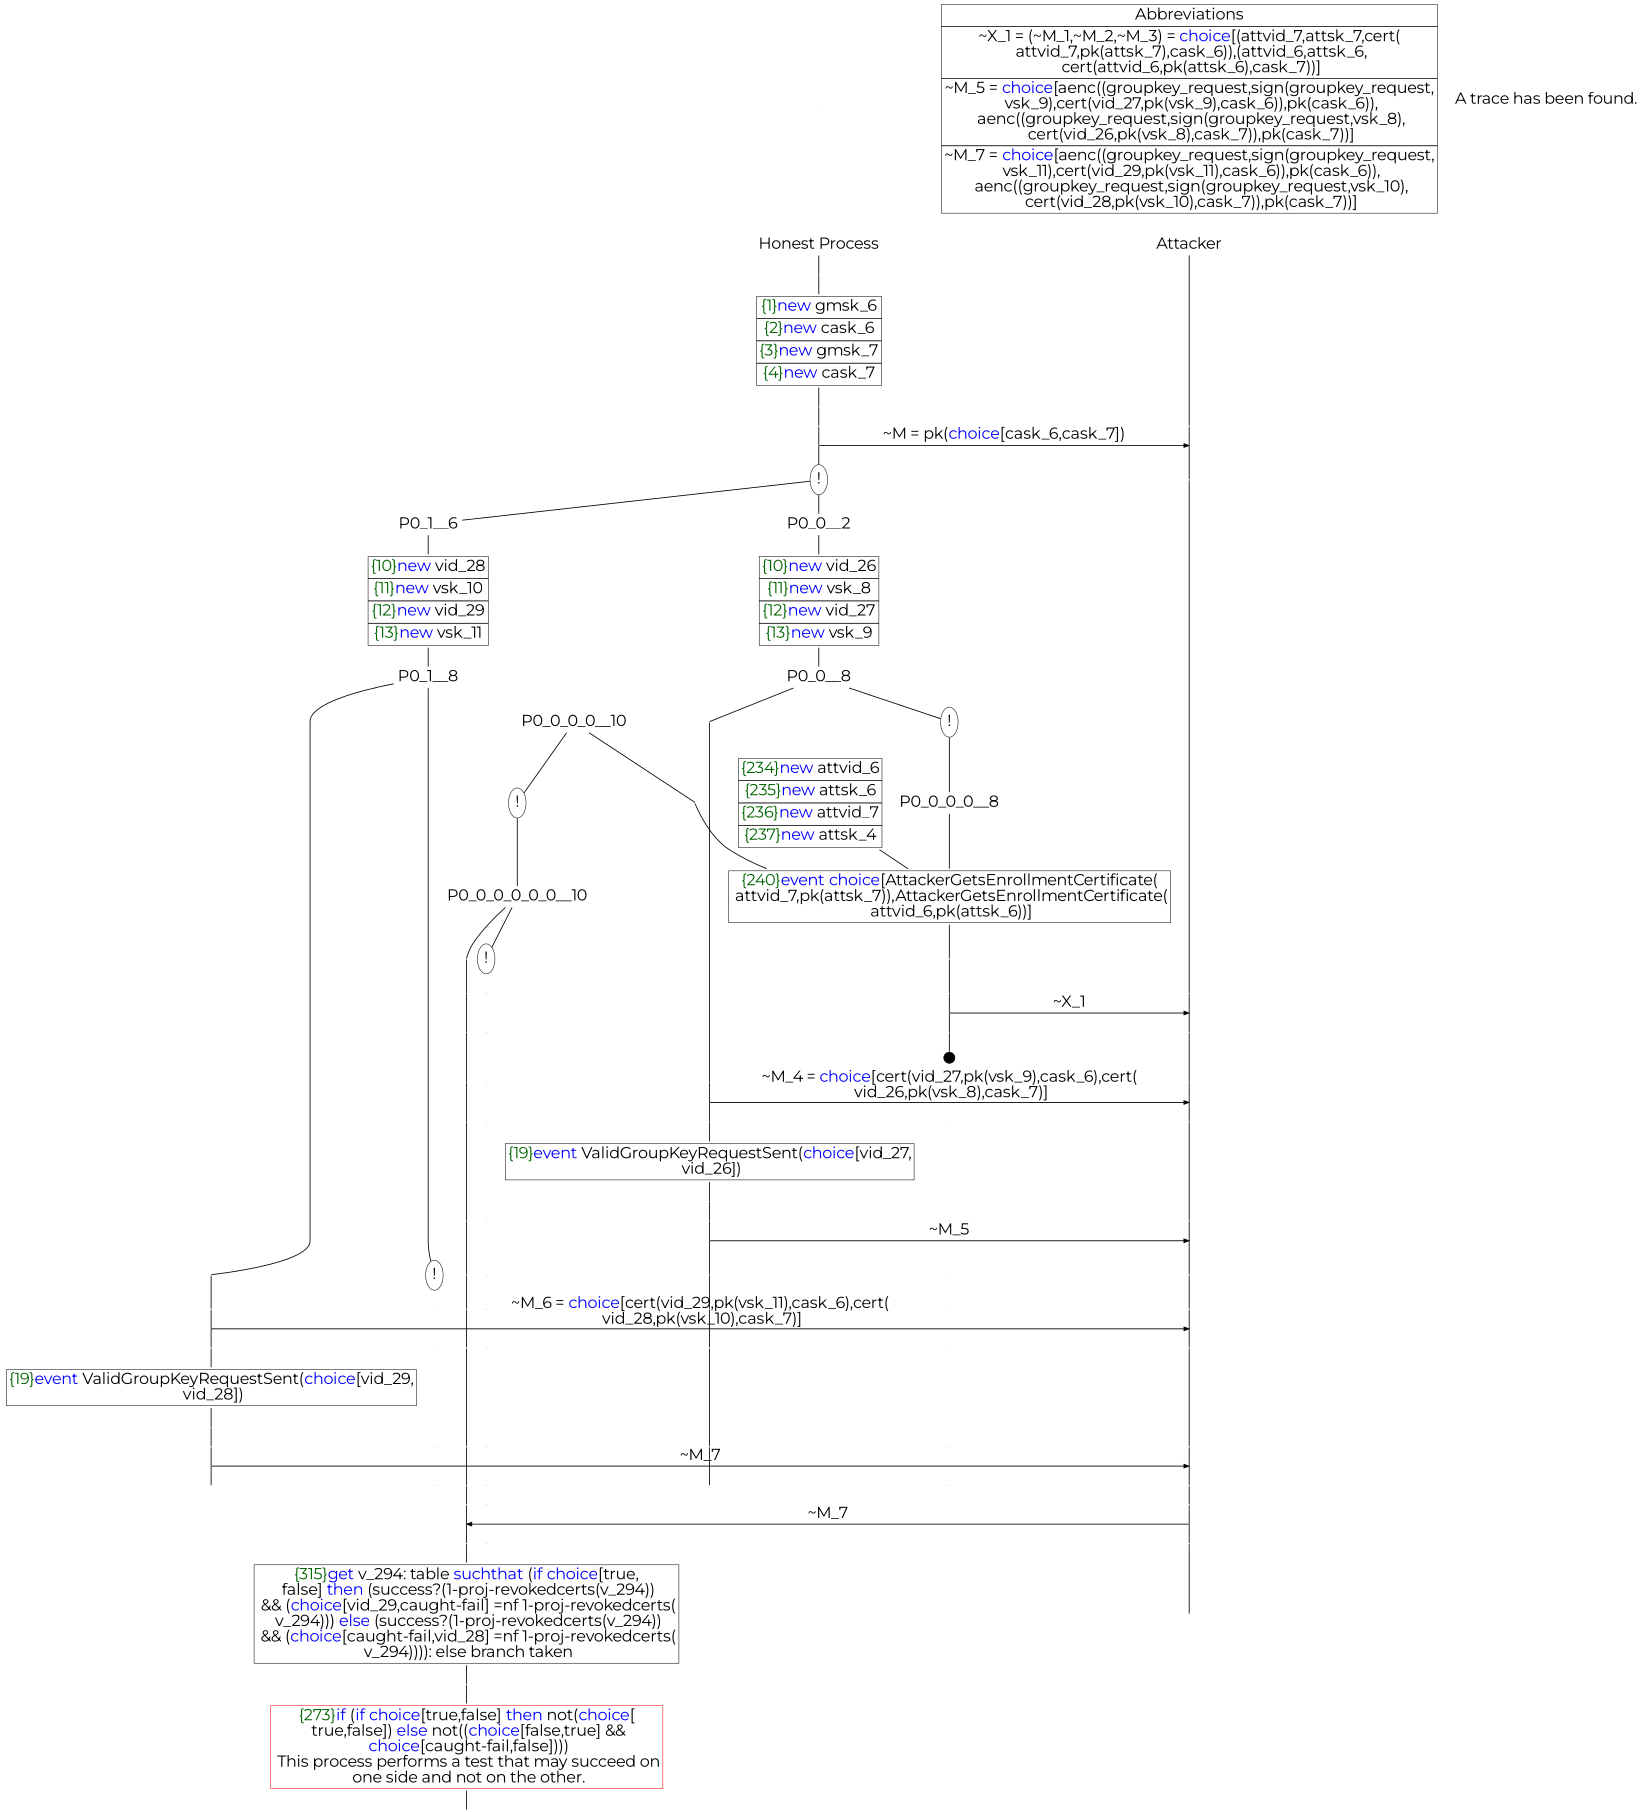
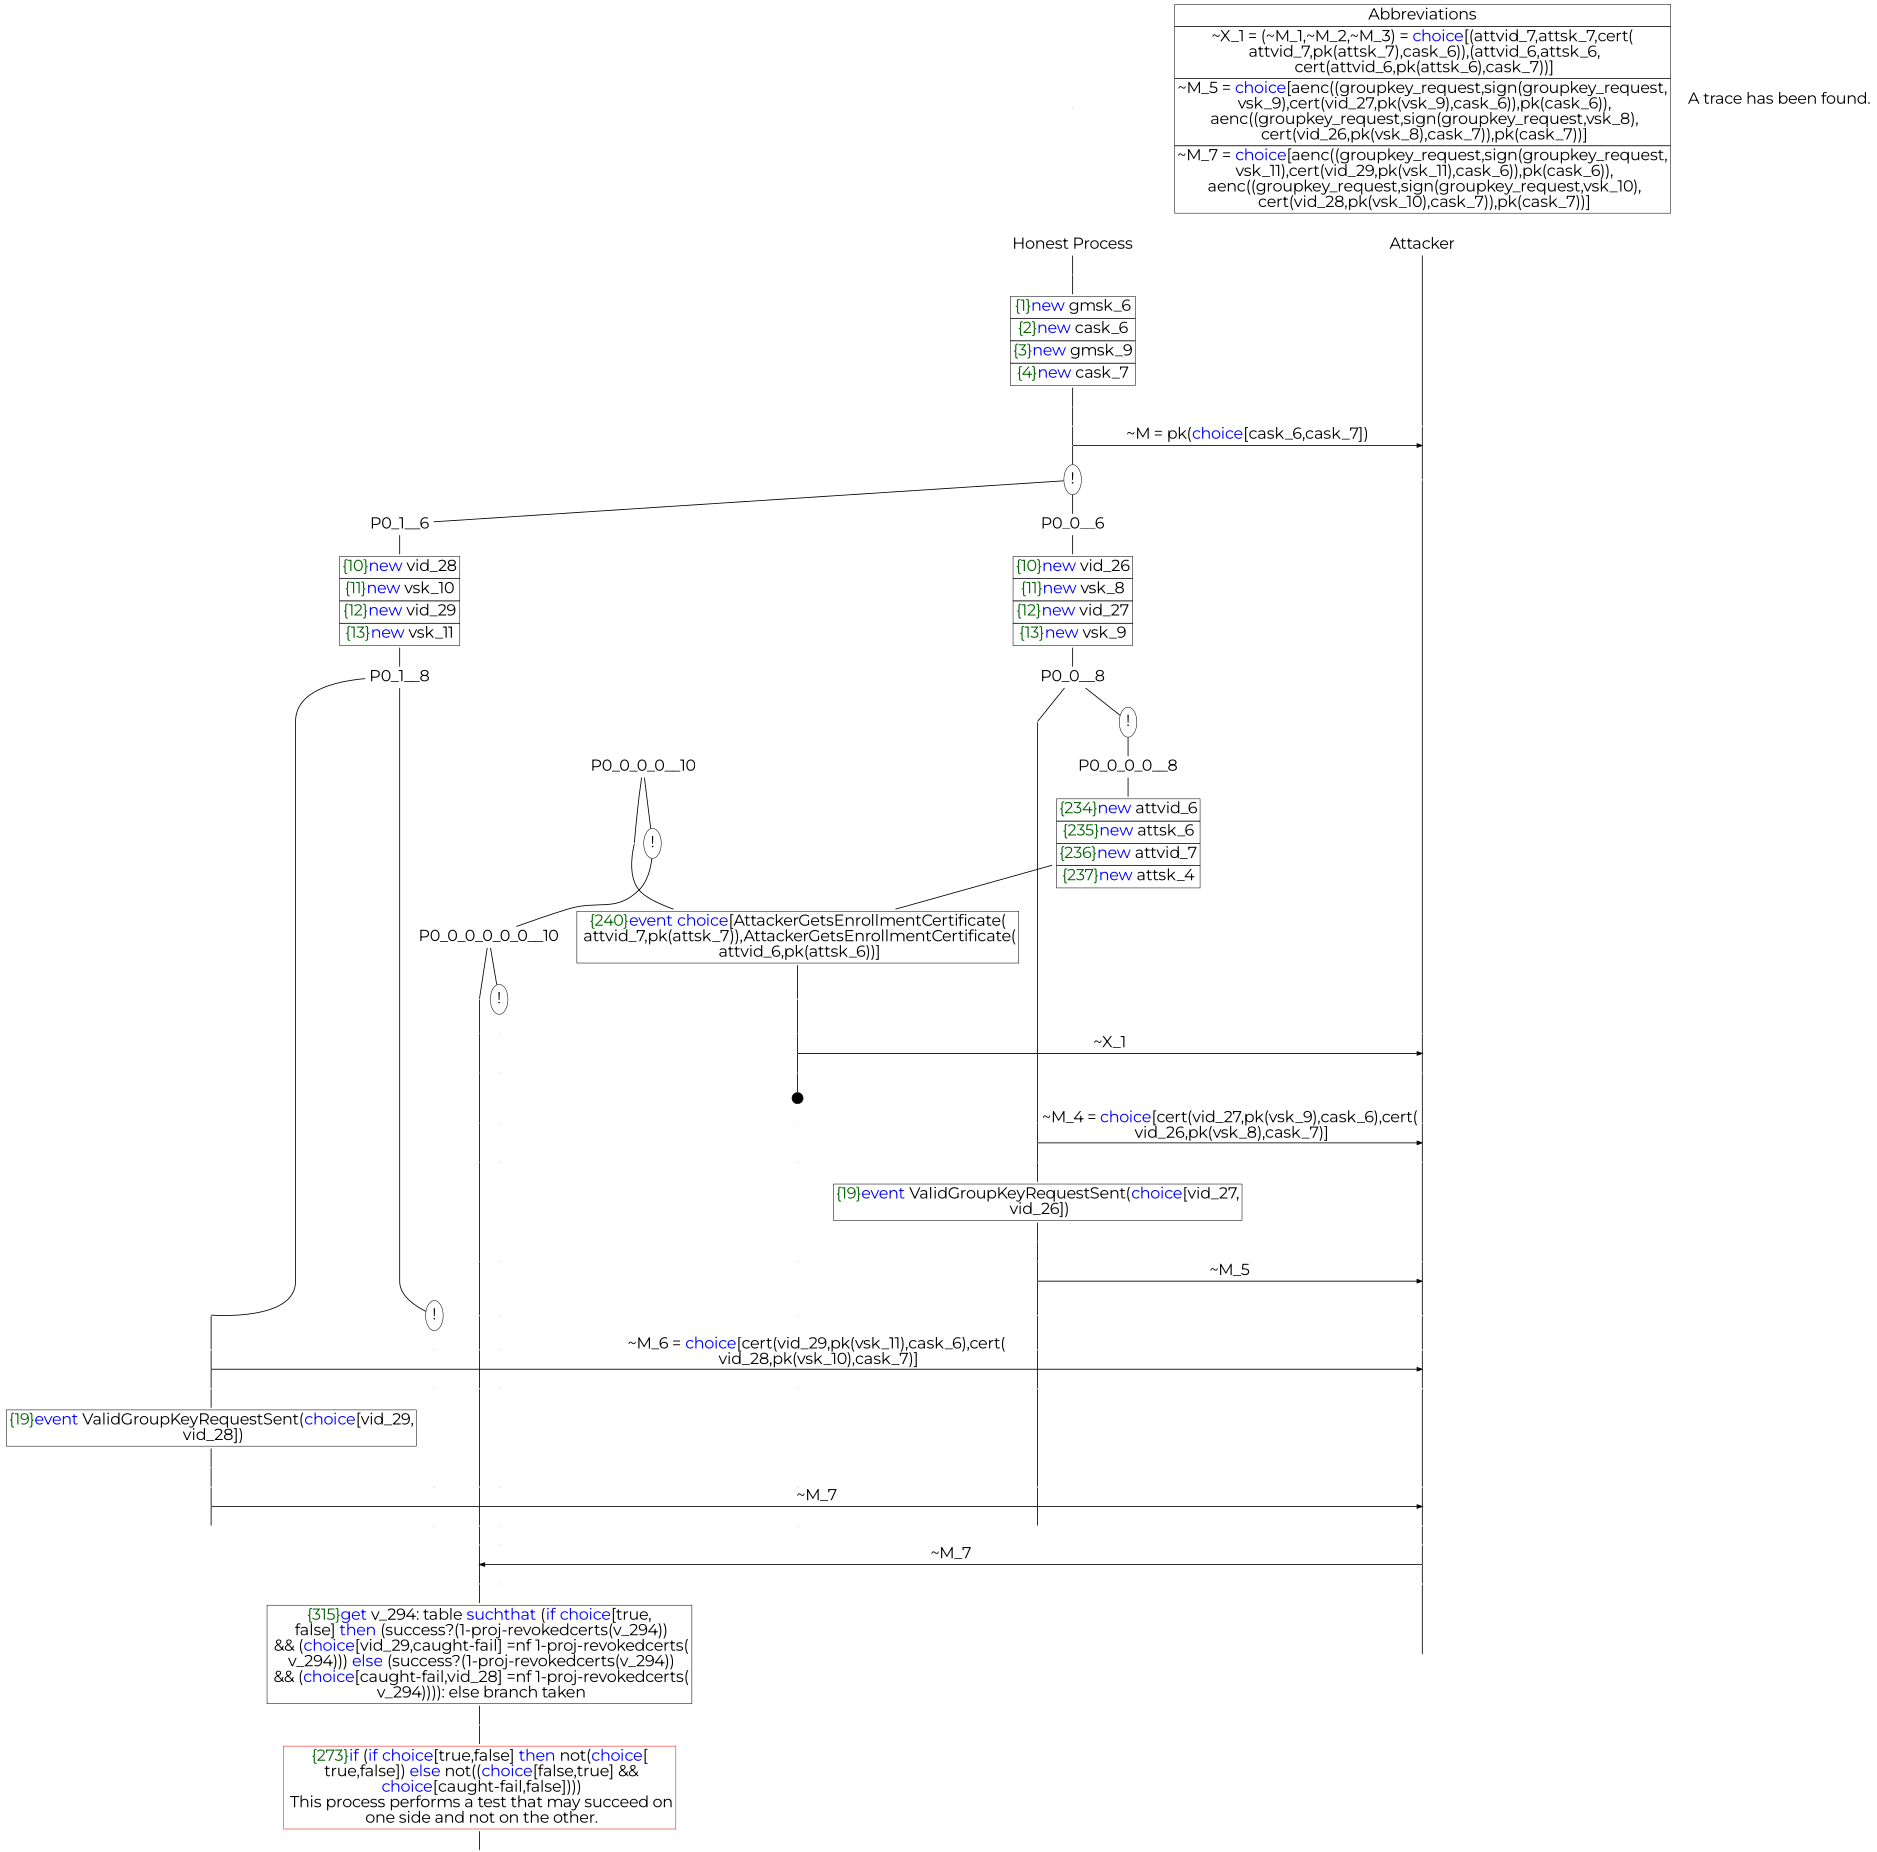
(848, 351) -> (1101, 351)
(819, 525) -> (1073, 525)
(949, 841) -> (1128, 787)
